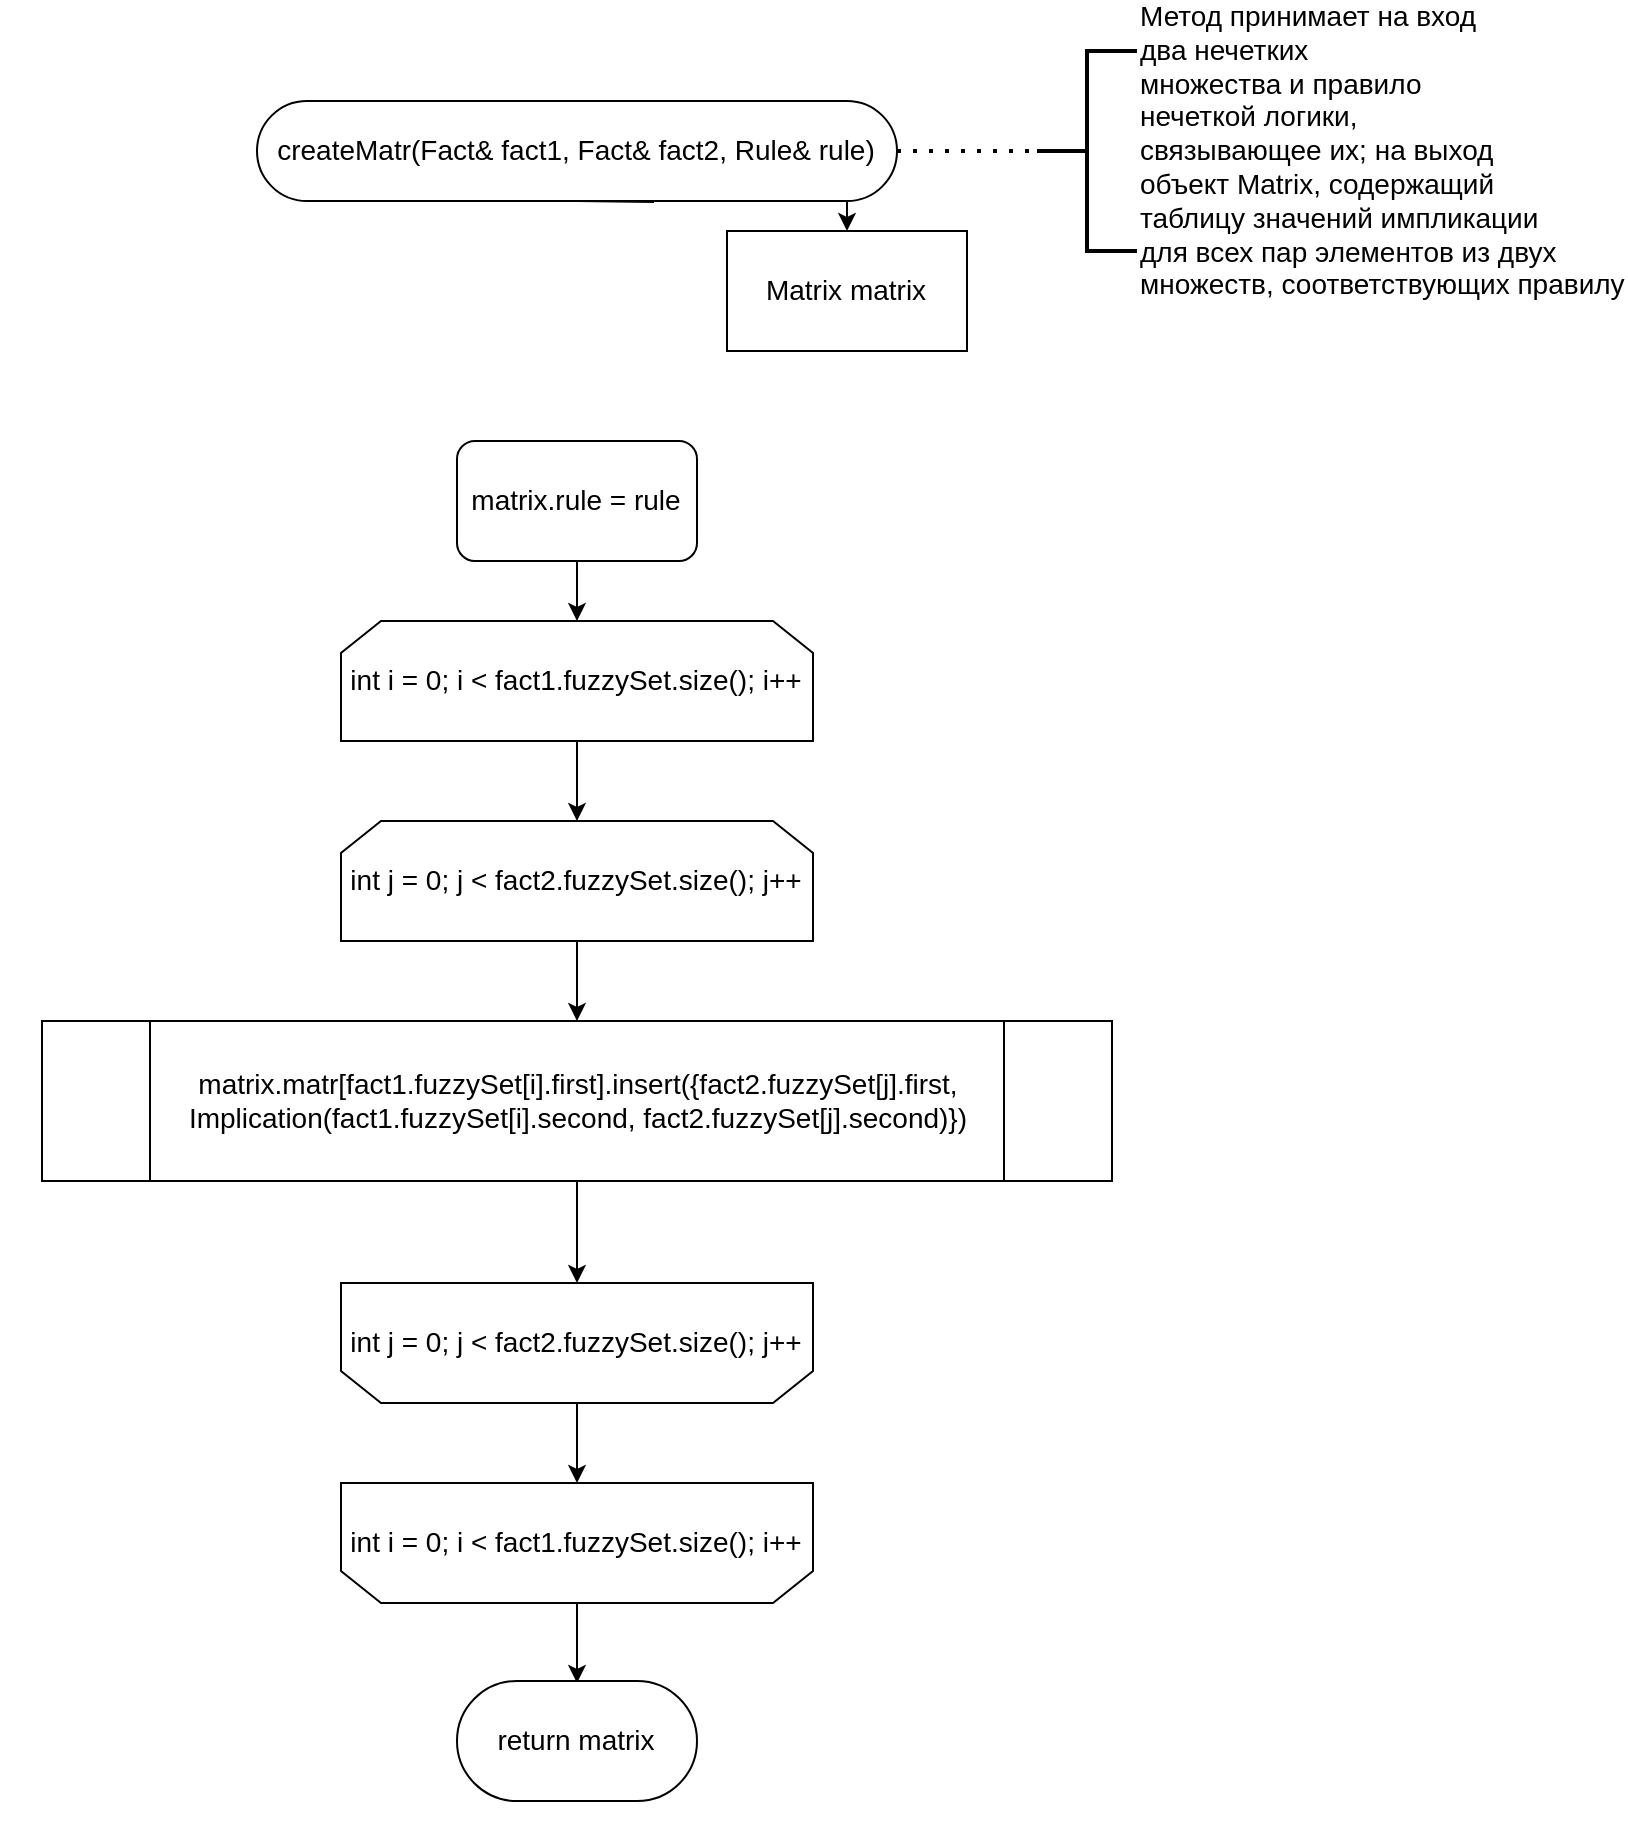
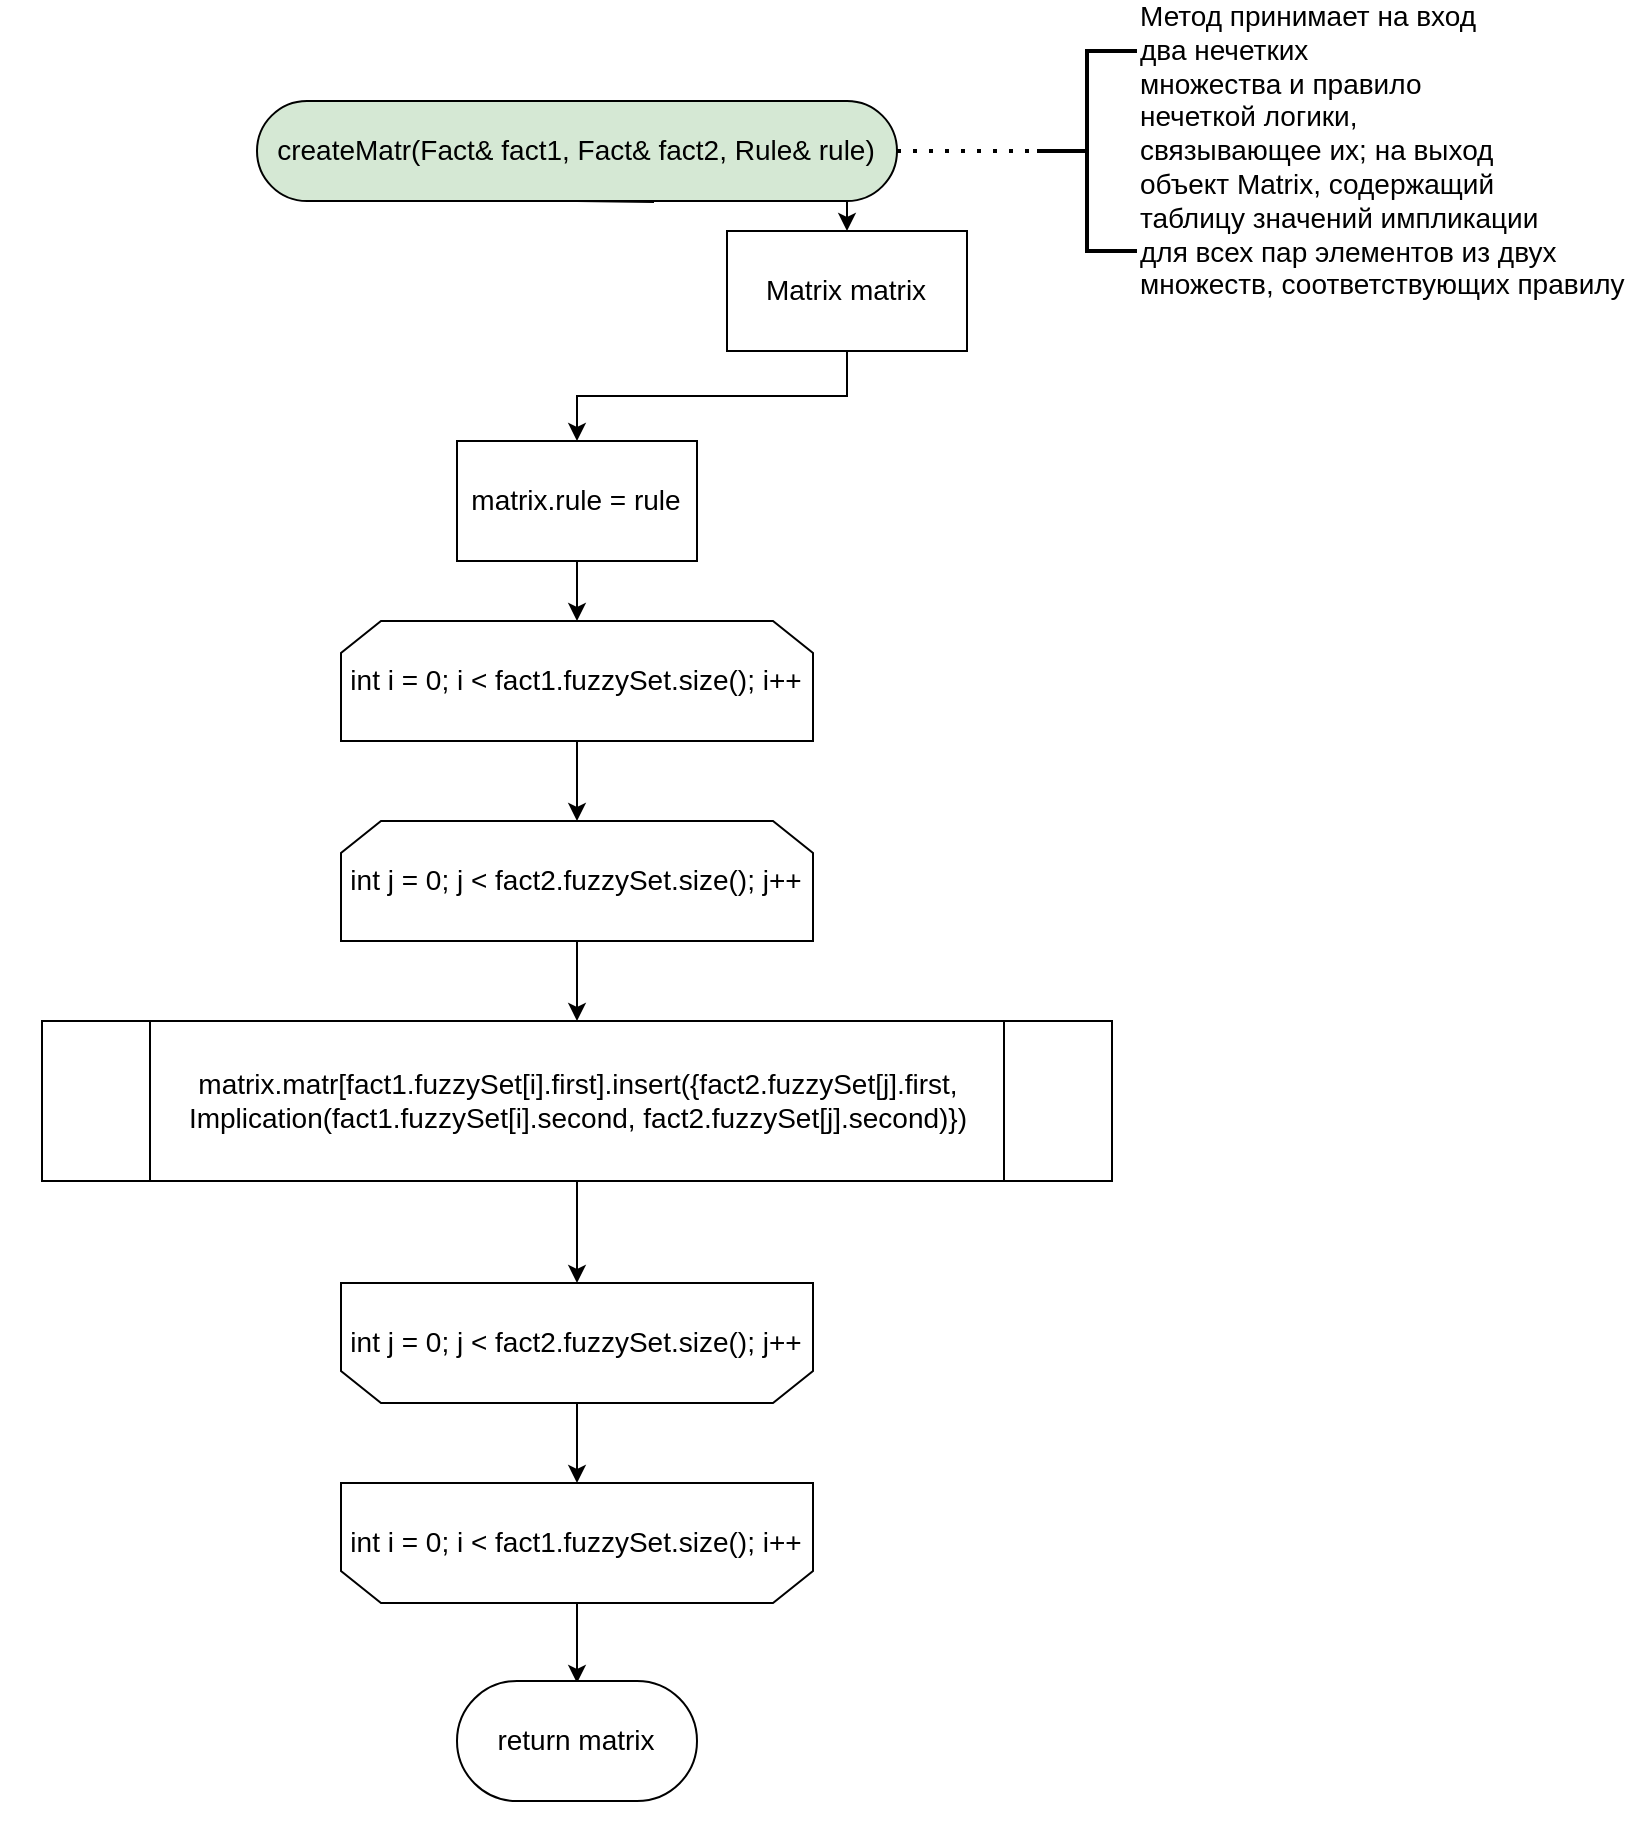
(577, 151) -> (577, 151)
none -> (719, 396)
(577, 501) -> (577, 501)
